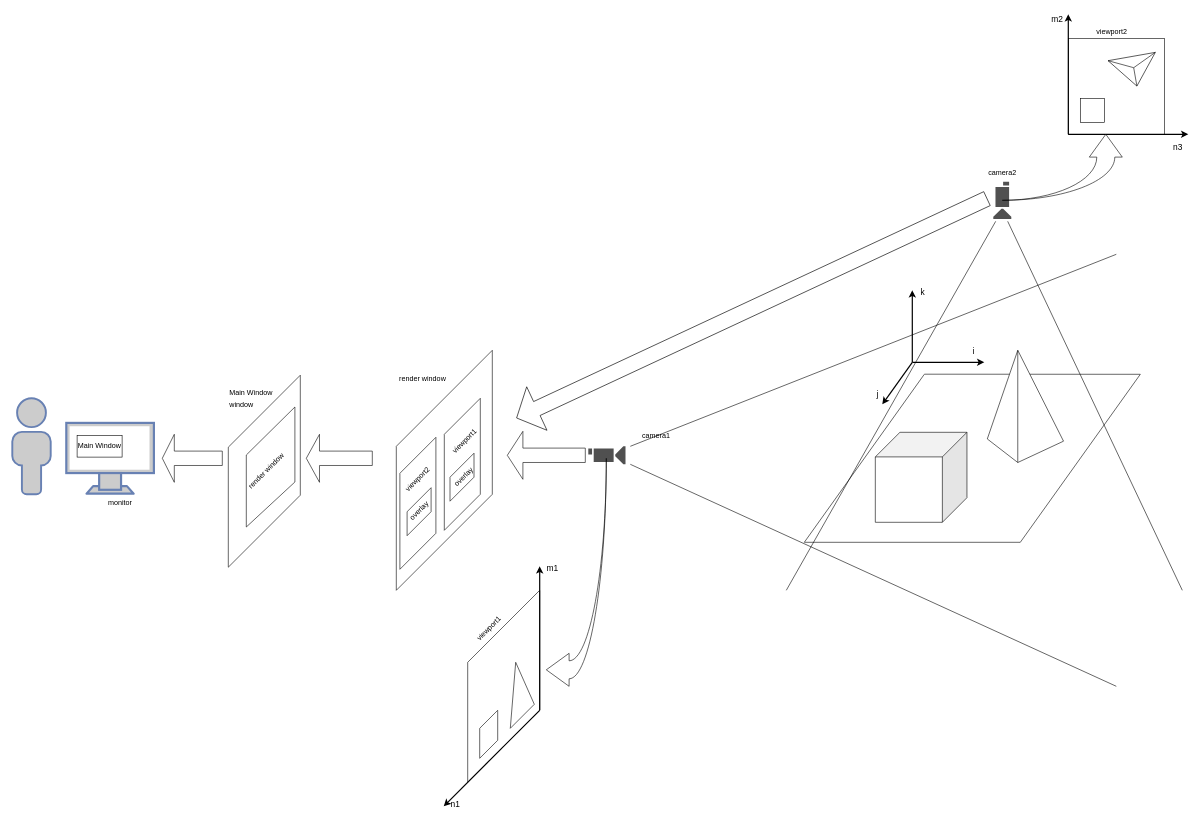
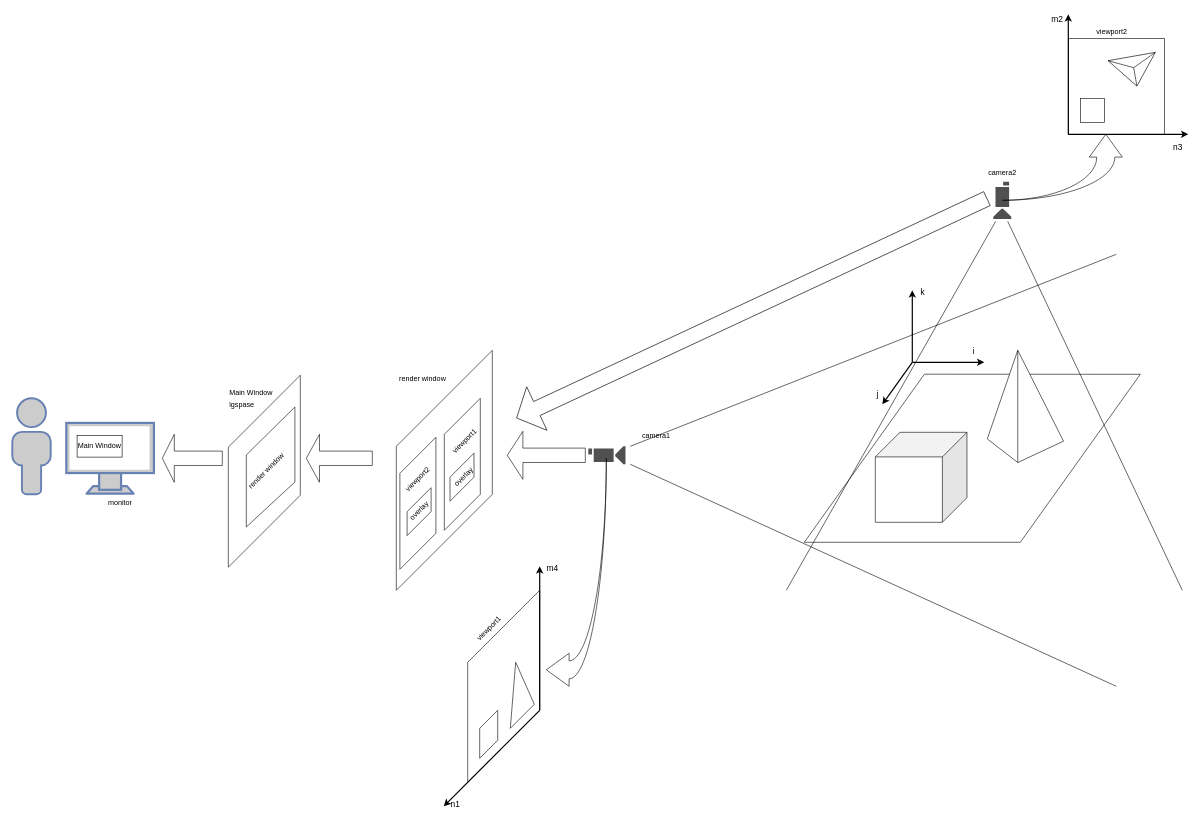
(241, 405) -> (243, 405)
(552, 568) -> (552, 568)
